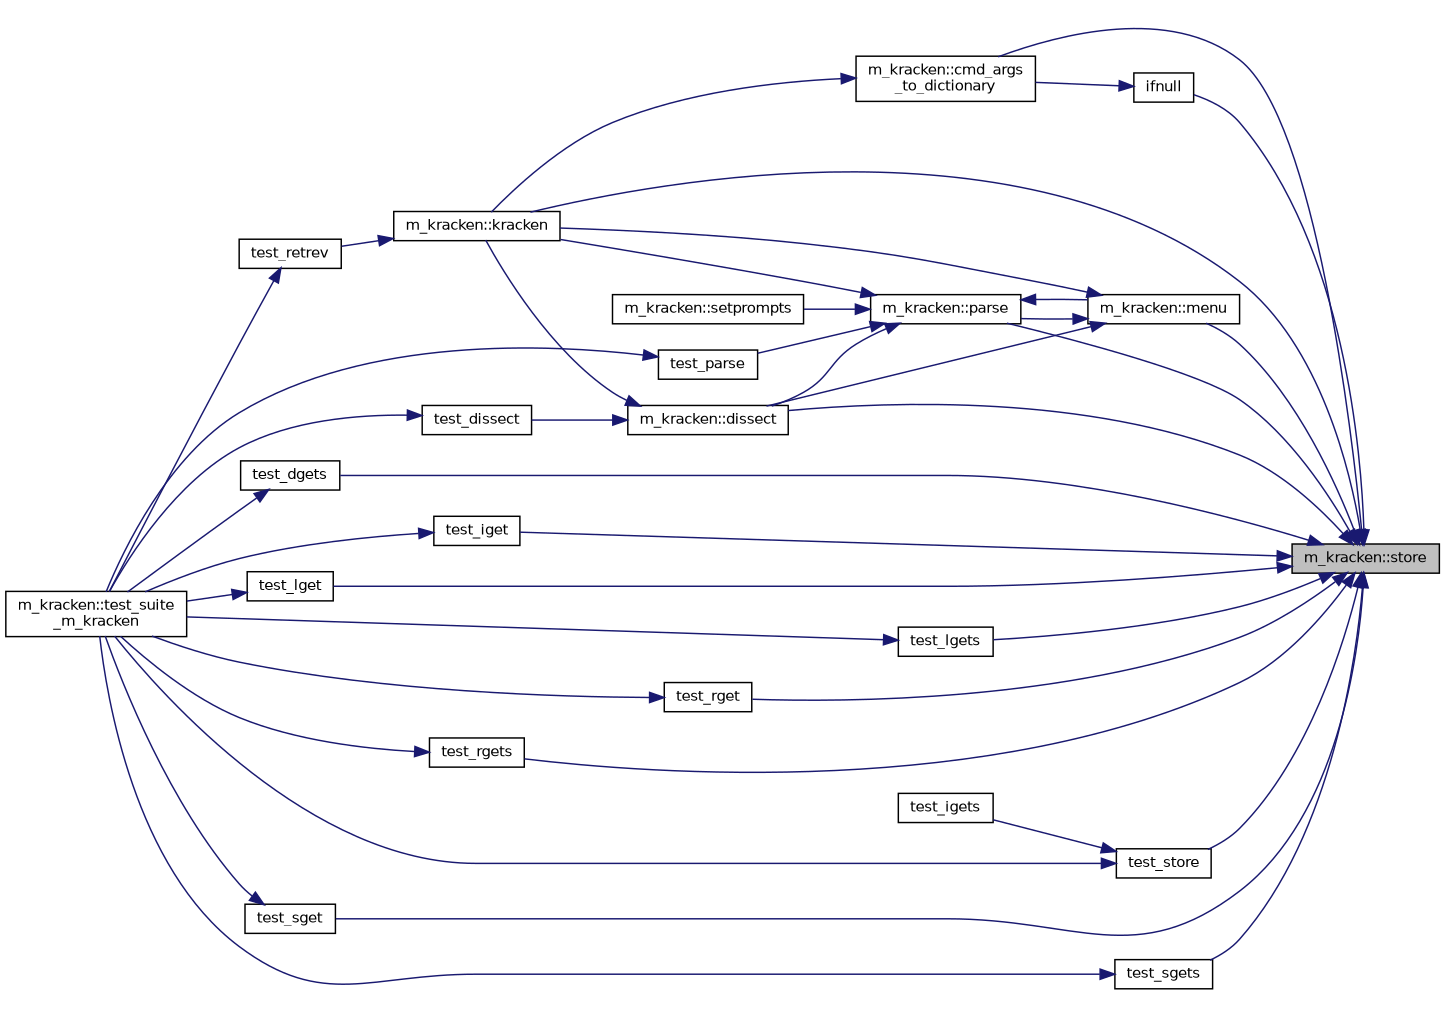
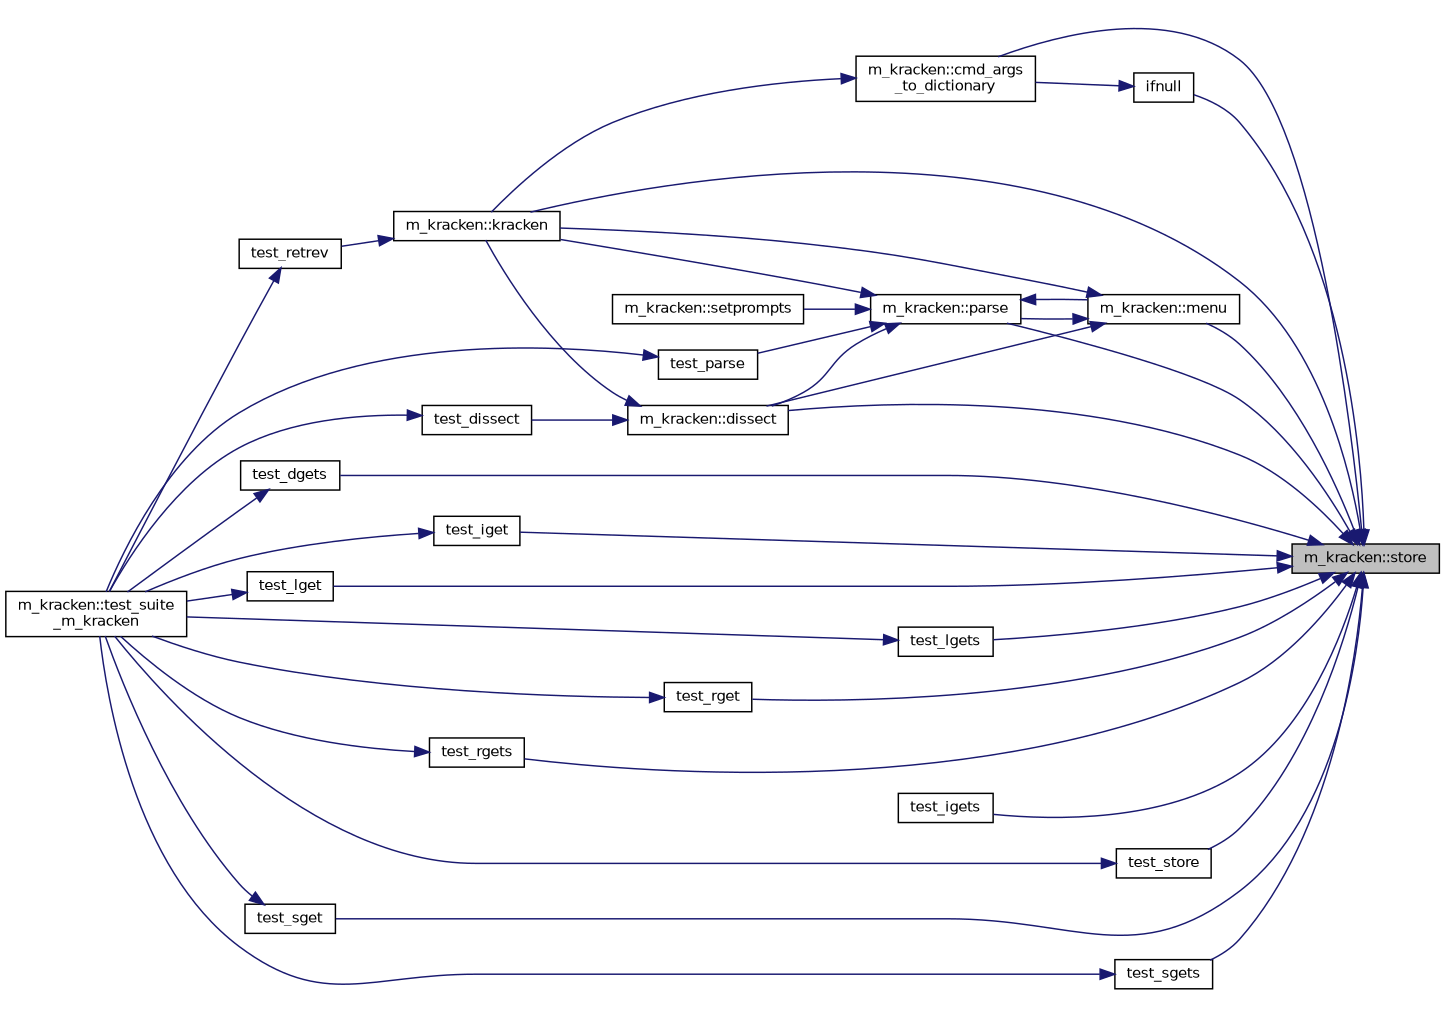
(1048, 834) -> (1227, 780)
